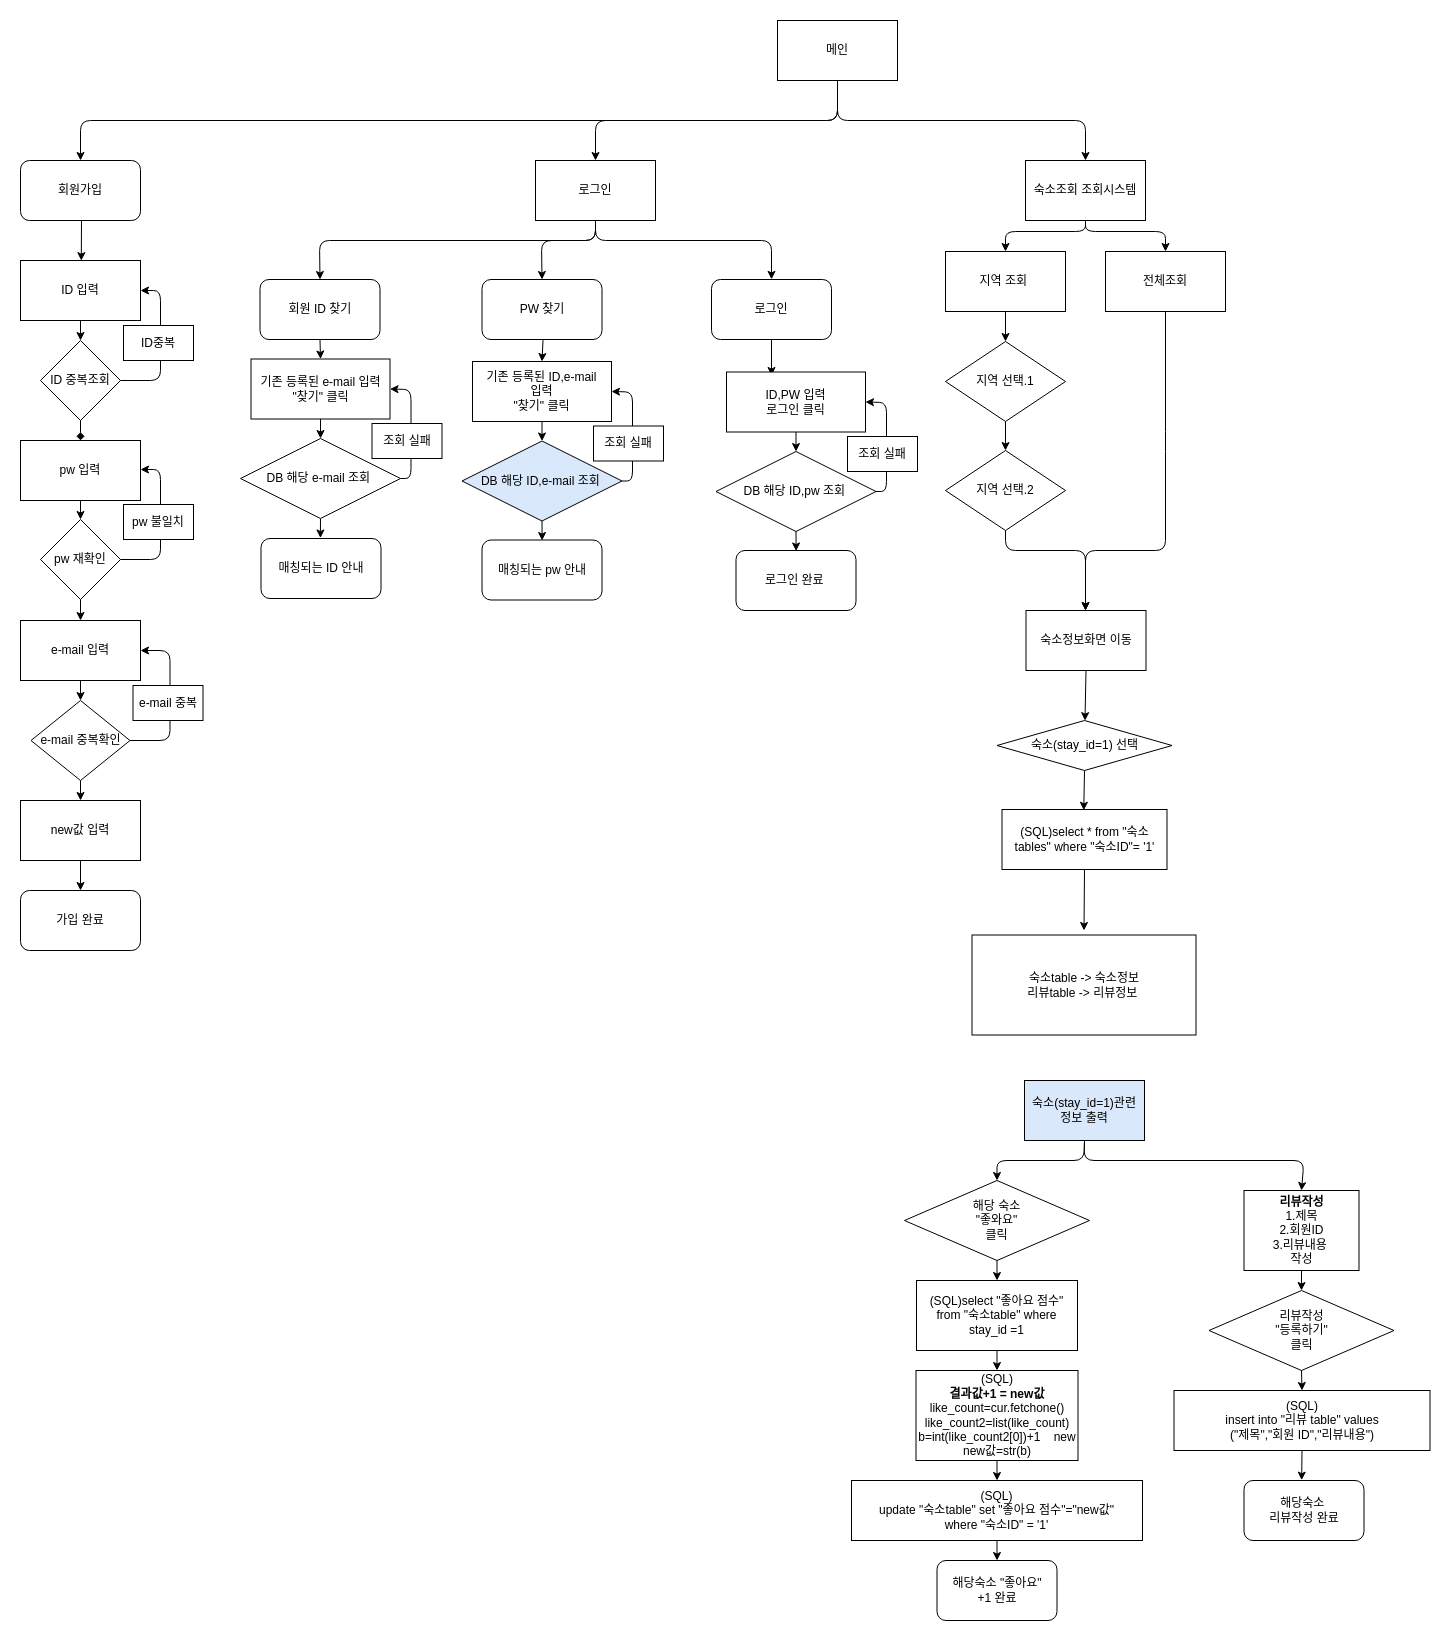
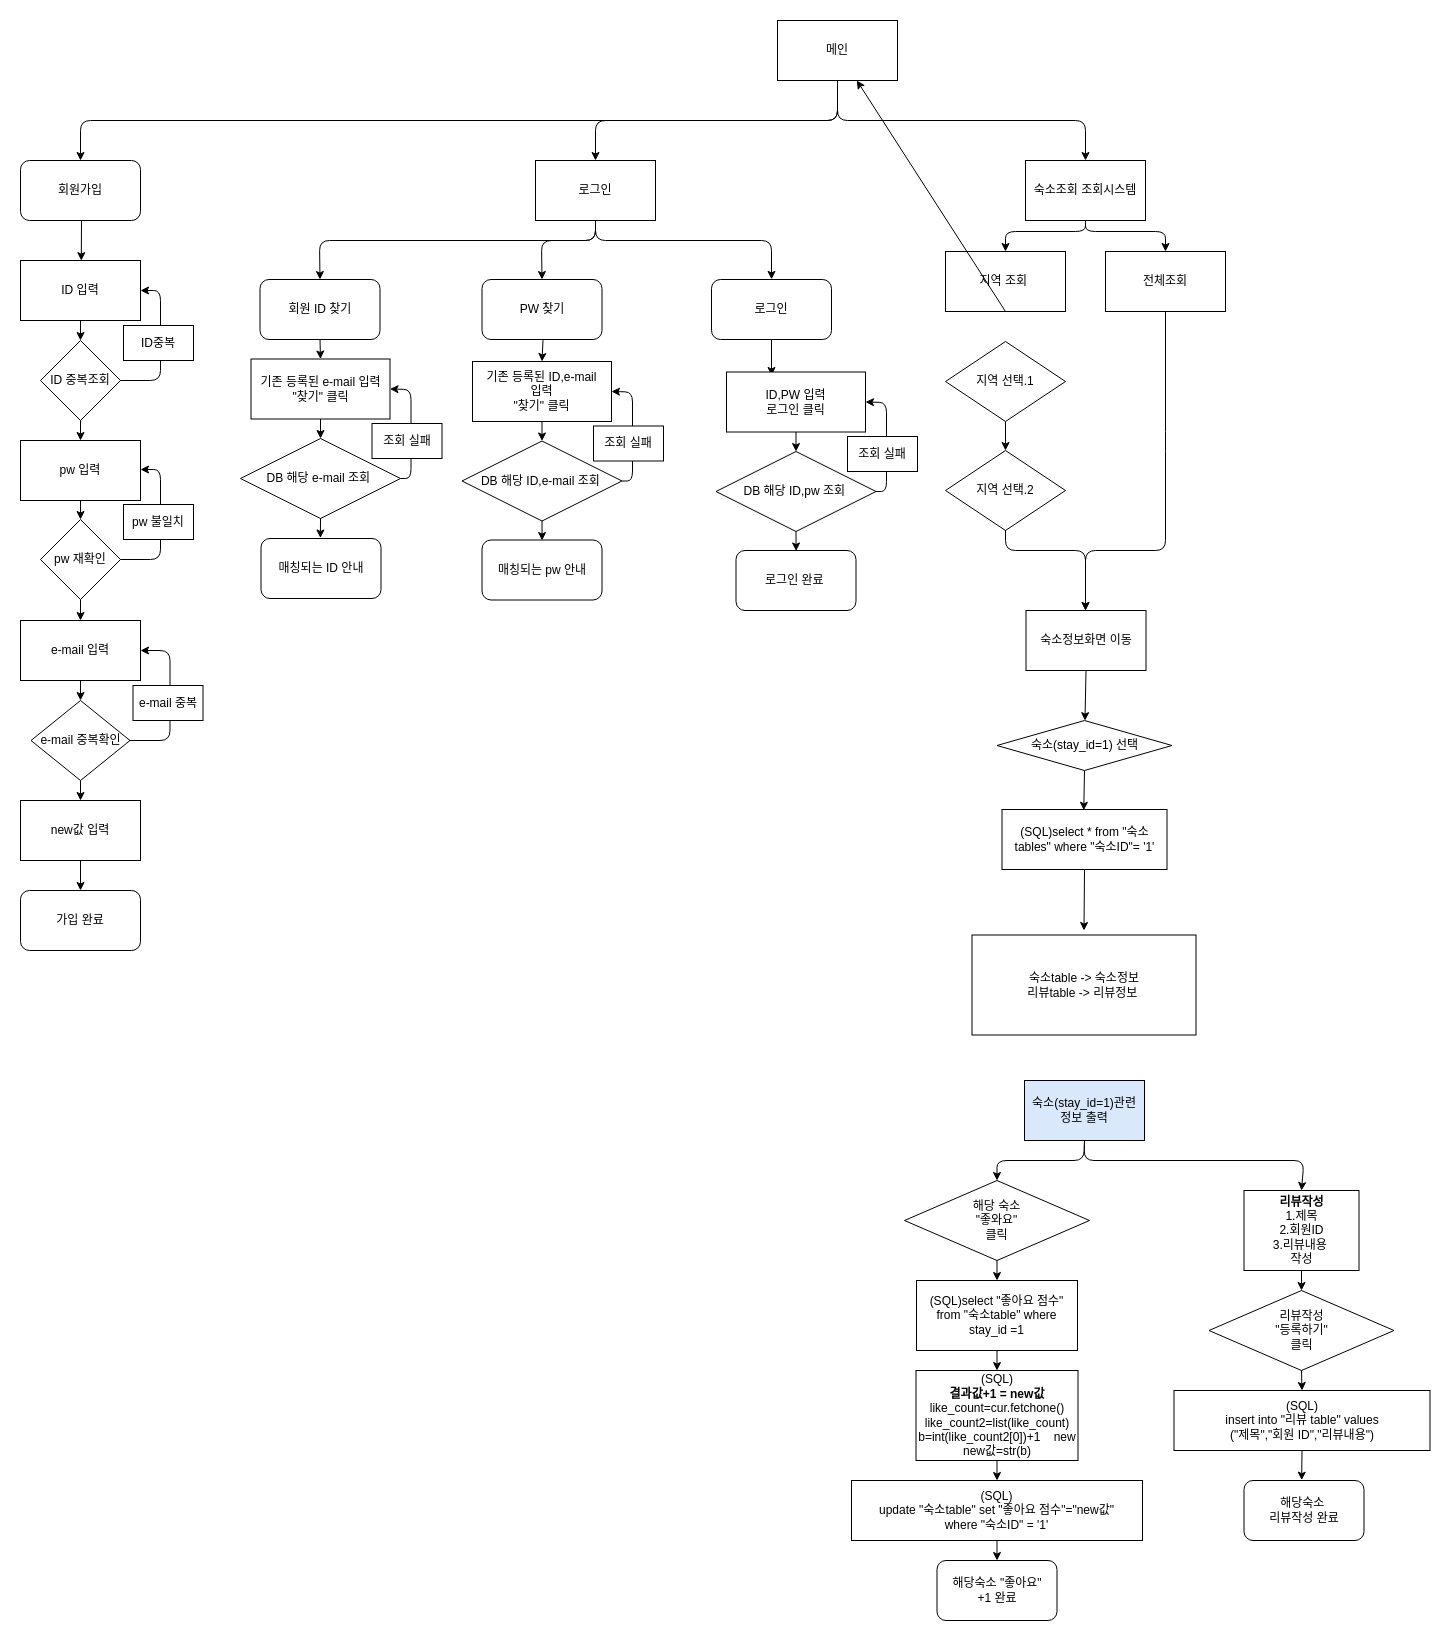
(1006, 323) -> (933, 199)
(81, 432) -> (81, 432)
(542, 481) -> (542, 481)
